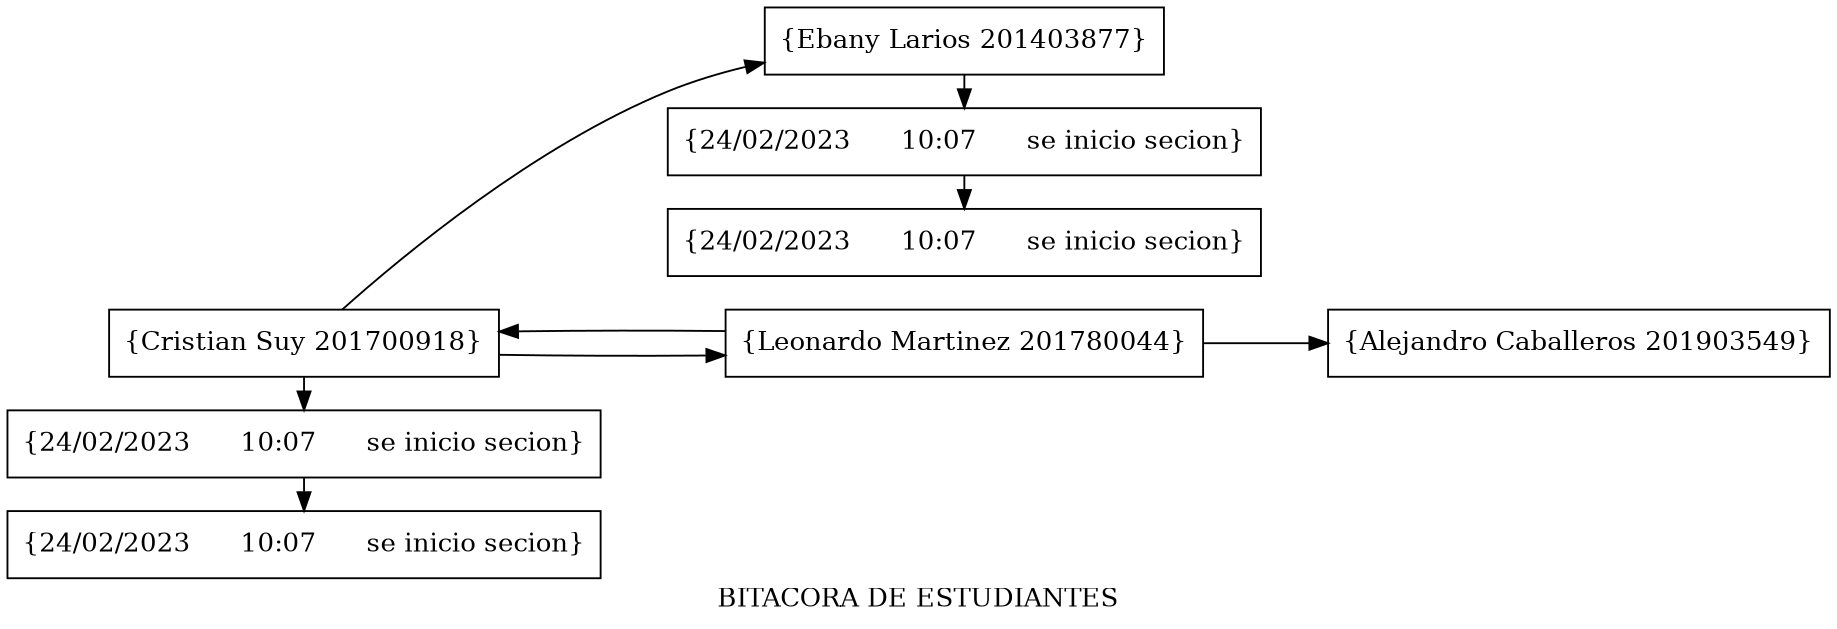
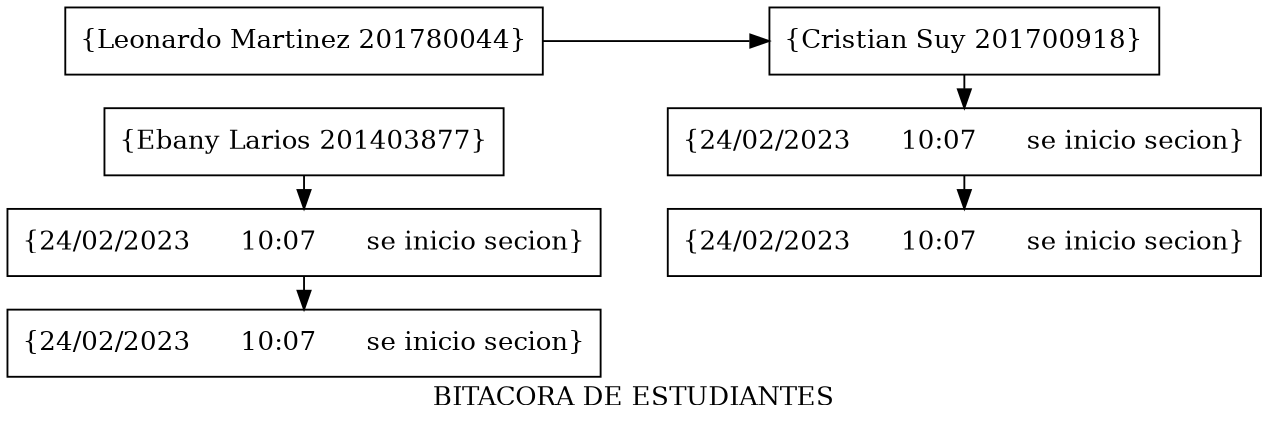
(531, 165) -> none
(1579, 343) -> none
(603, 356) -> none
